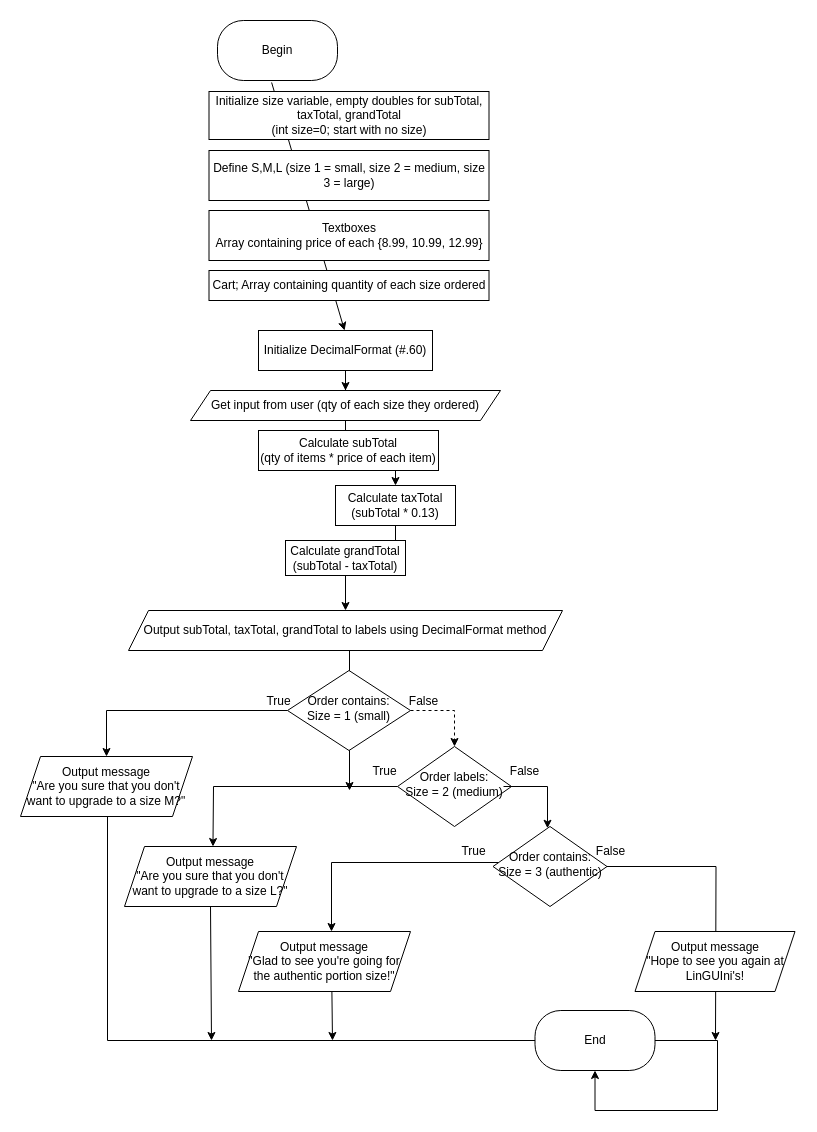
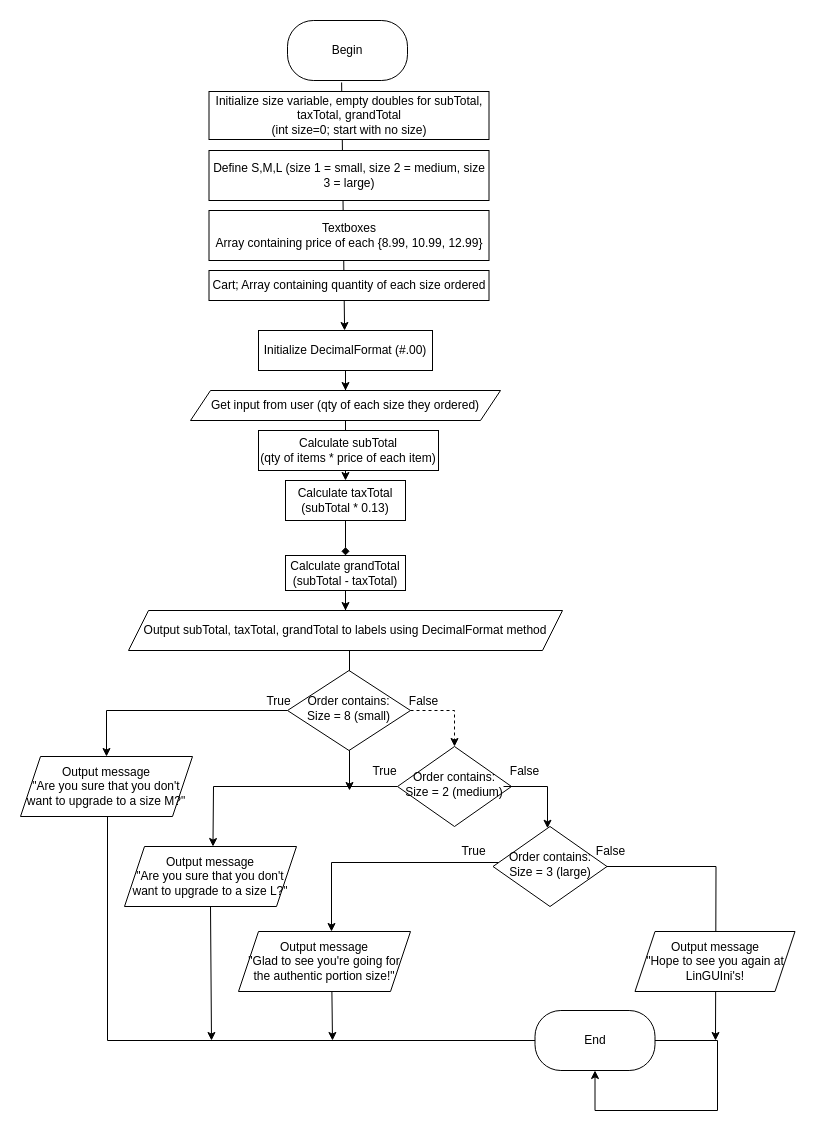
(278, 51) -> (348, 51)
(346, 351) -> (346, 351)
(396, 506) -> (346, 501)
(346, 558) -> (346, 573)
(349, 709) -> (349, 709)
(455, 785) -> (455, 785)
(551, 865) -> (551, 865)
